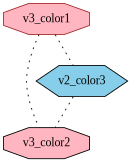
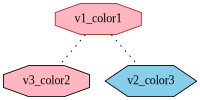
(47, 19) -> (98, 19)
(64, 112) -> none
